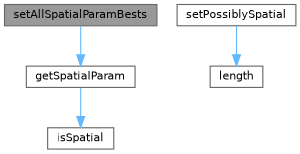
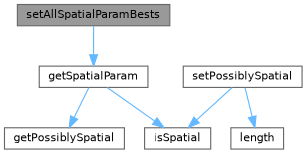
none -> (215, 104)
none -> (64, 138)
